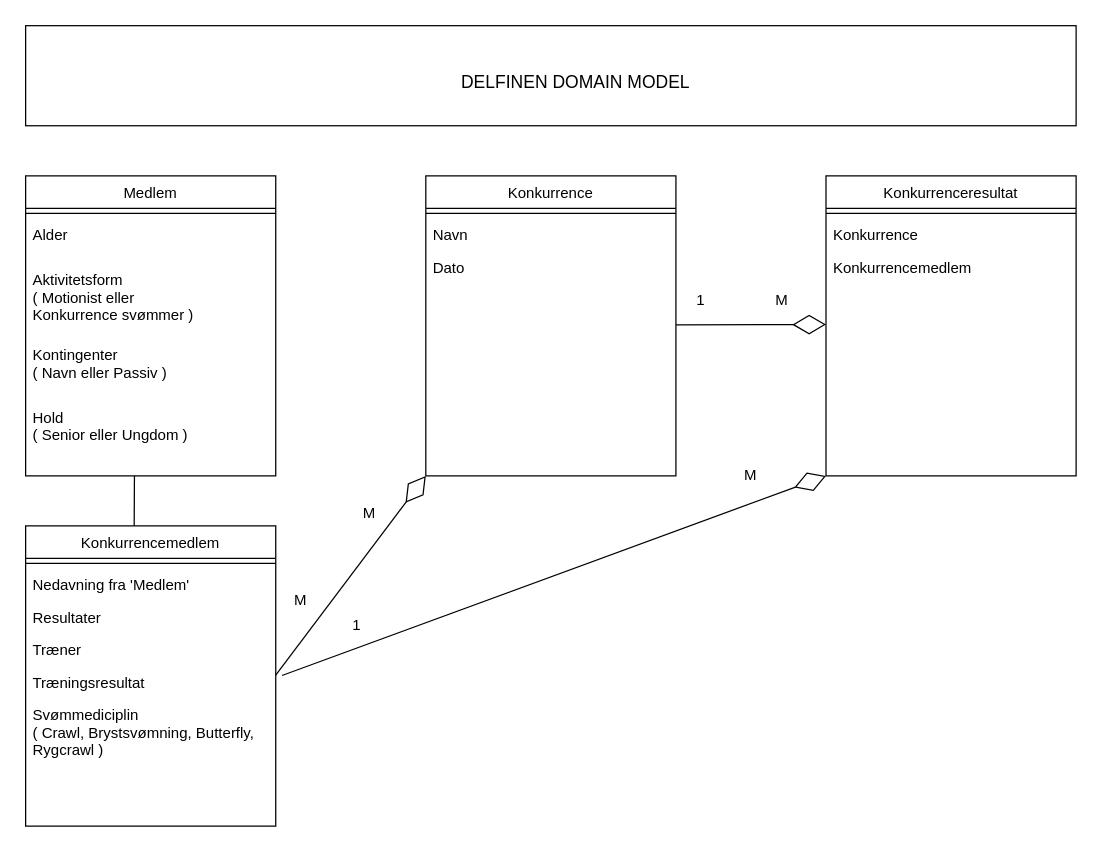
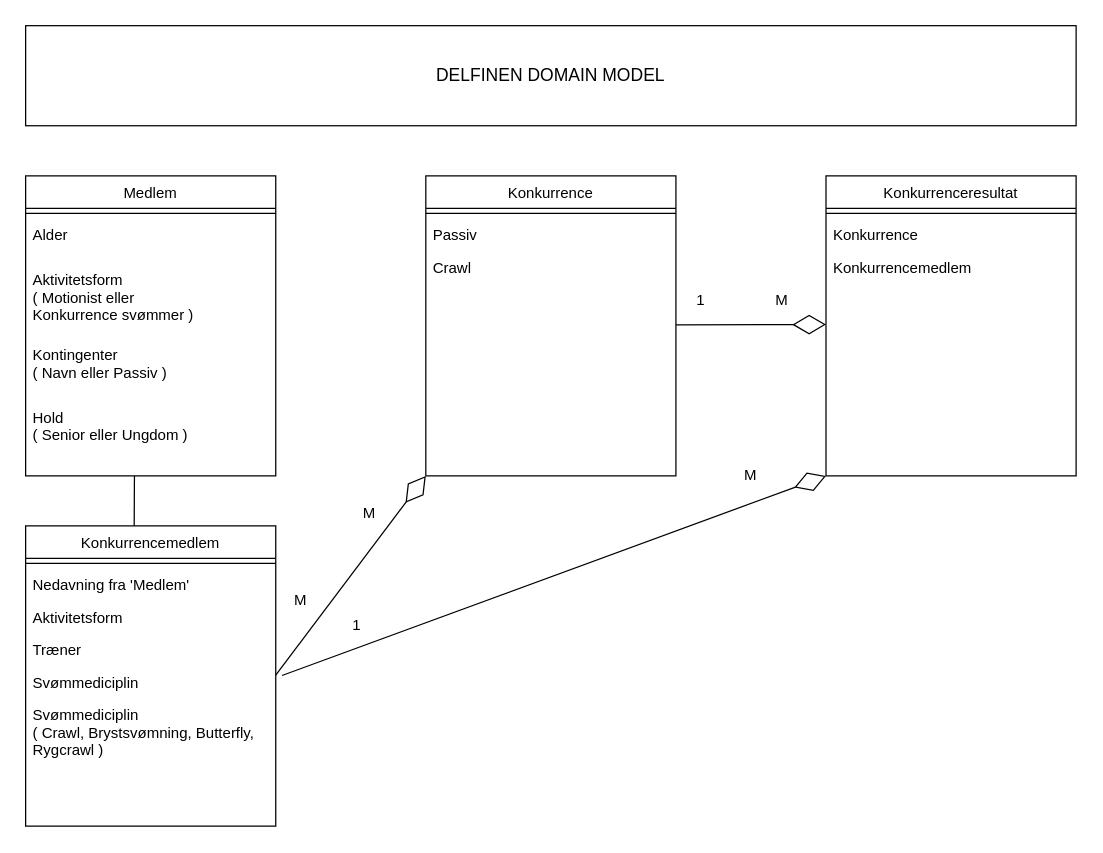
(576, 82) -> (551, 76)
(449, 235) -> (456, 235)
(449, 268) -> (452, 268)
(73, 618) -> (87, 618)
(96, 683) -> (84, 683)
